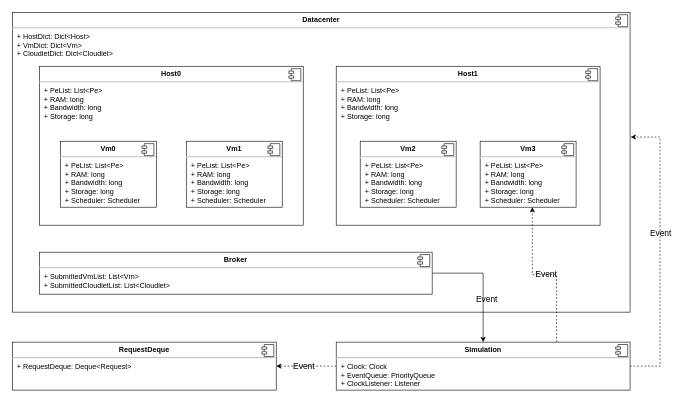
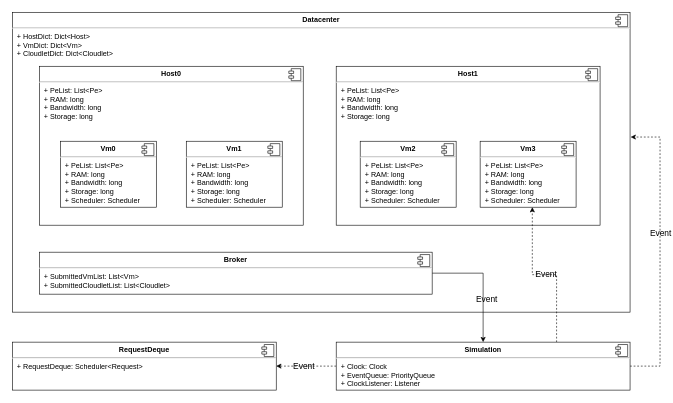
(70, 342) -> (77, 342)
